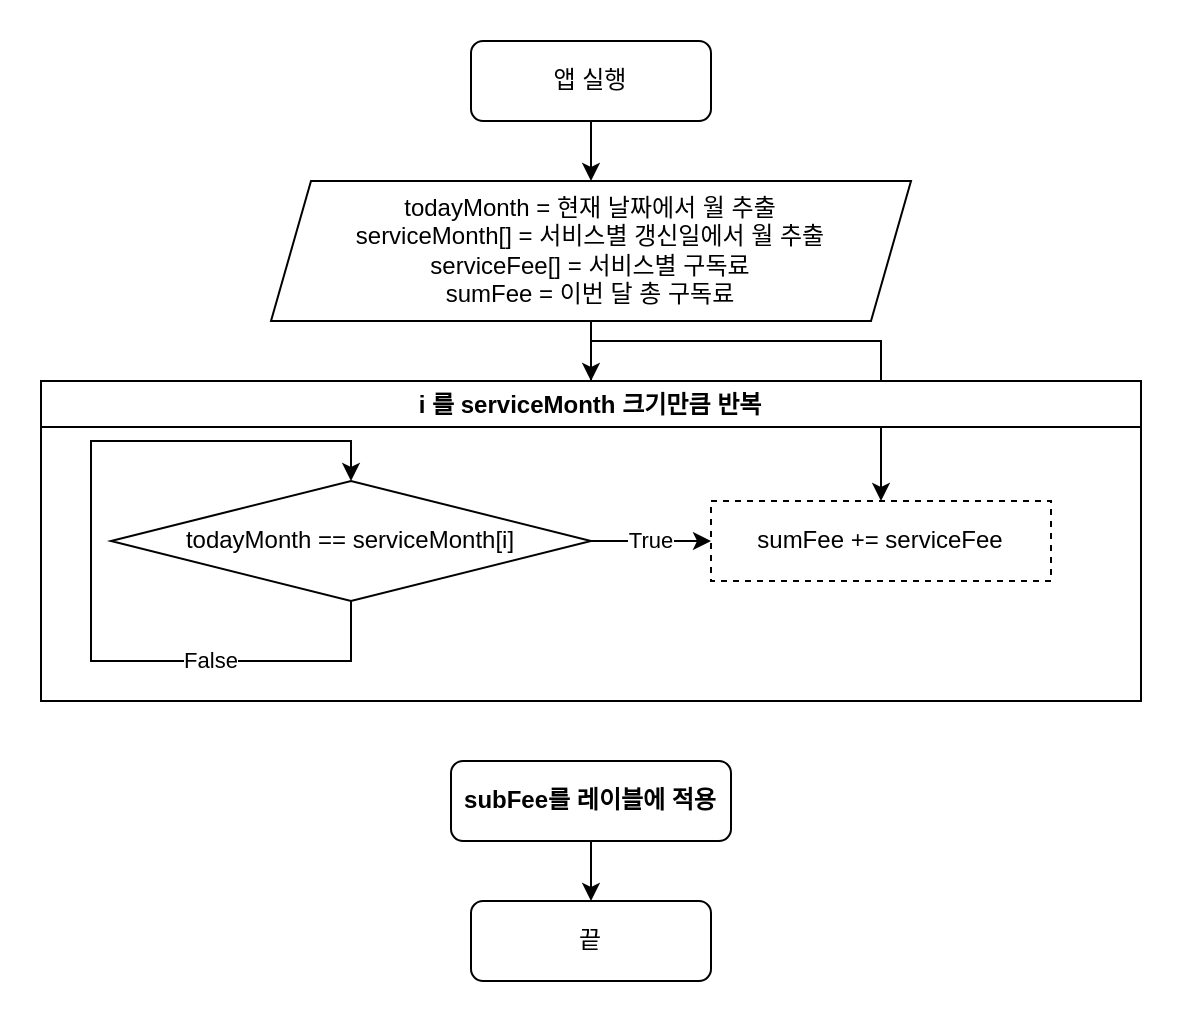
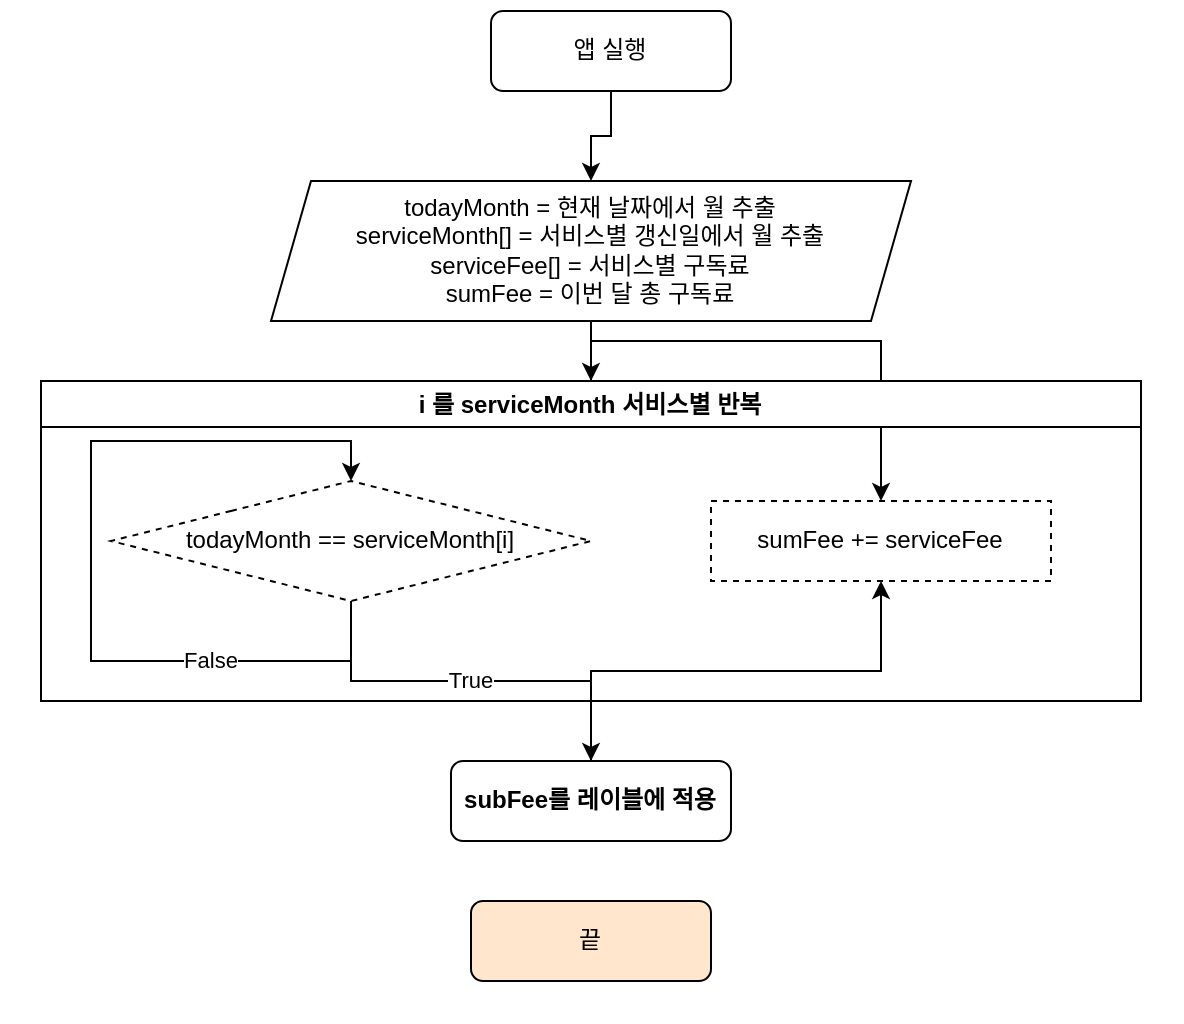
(591, 81) -> (611, 51)
(590, 405) -> (590, 405)
(351, 541) -> (351, 541)
(644, 541) -> (461, 681)
(591, 878) -> (771, 671)
(591, 941) -> (591, 941)
